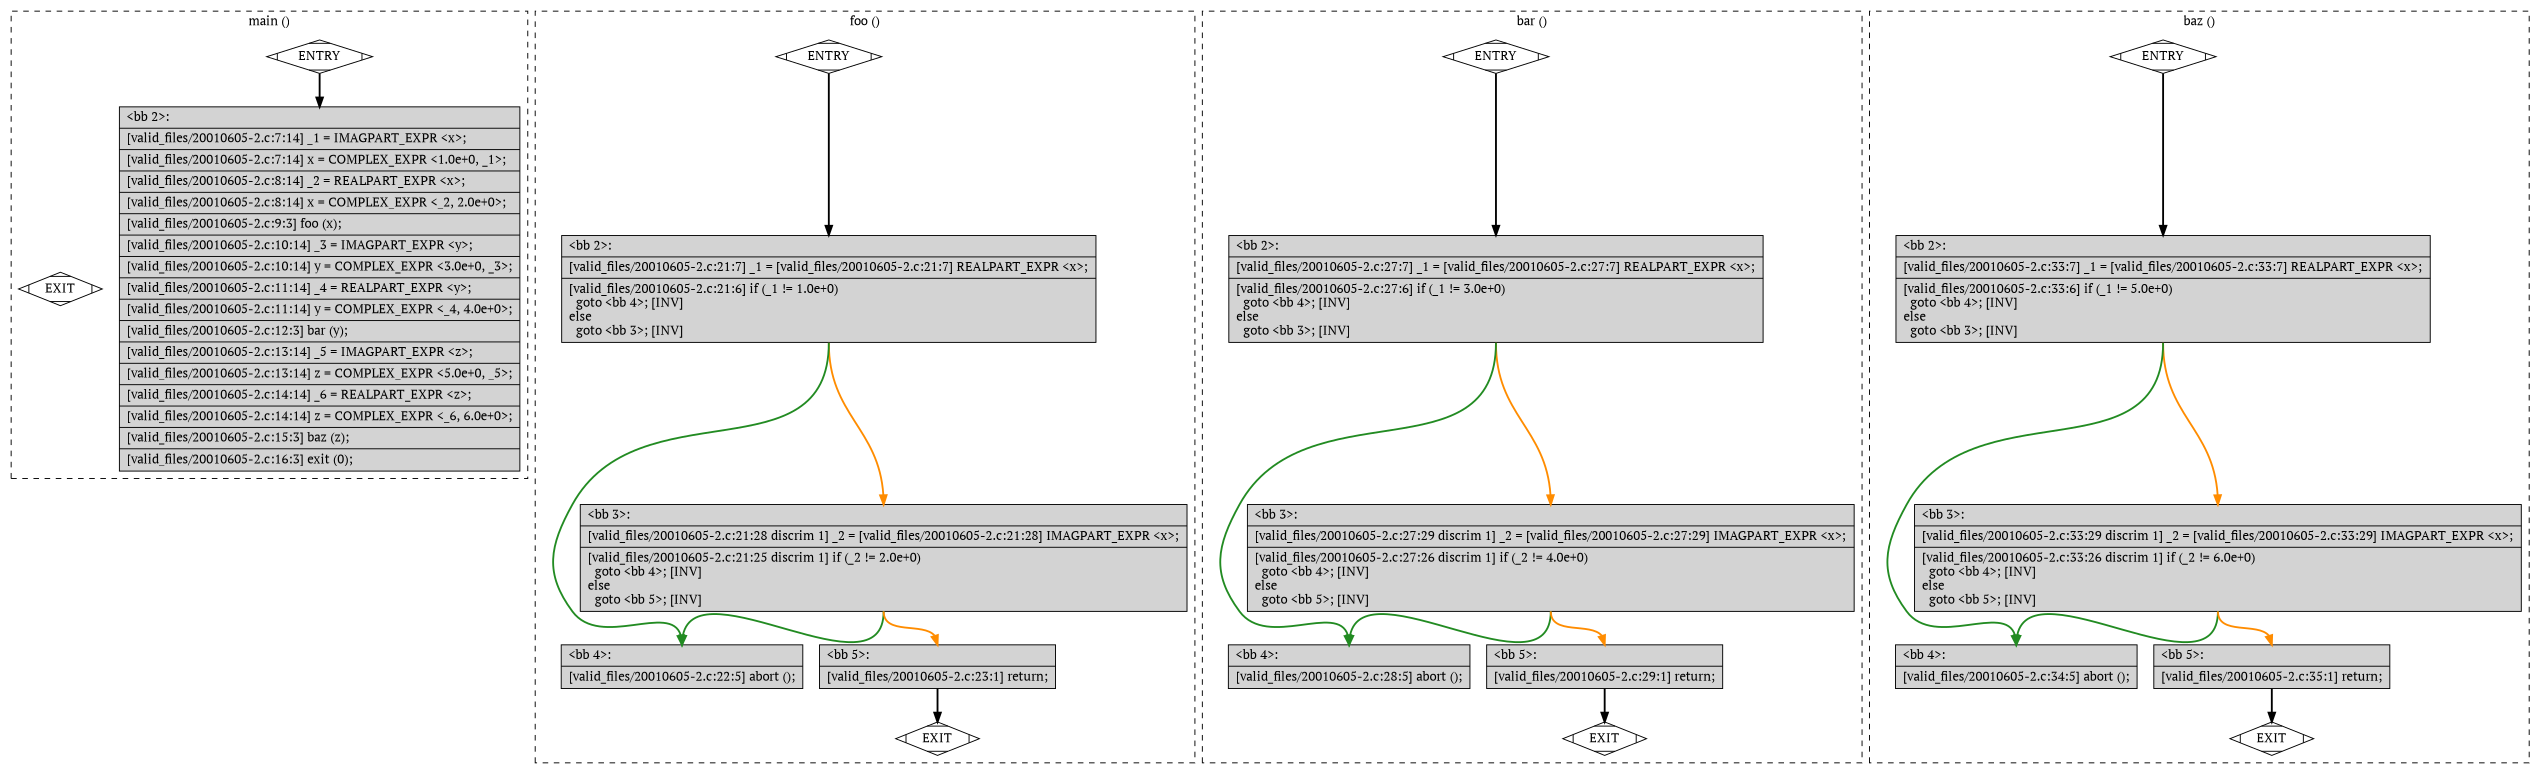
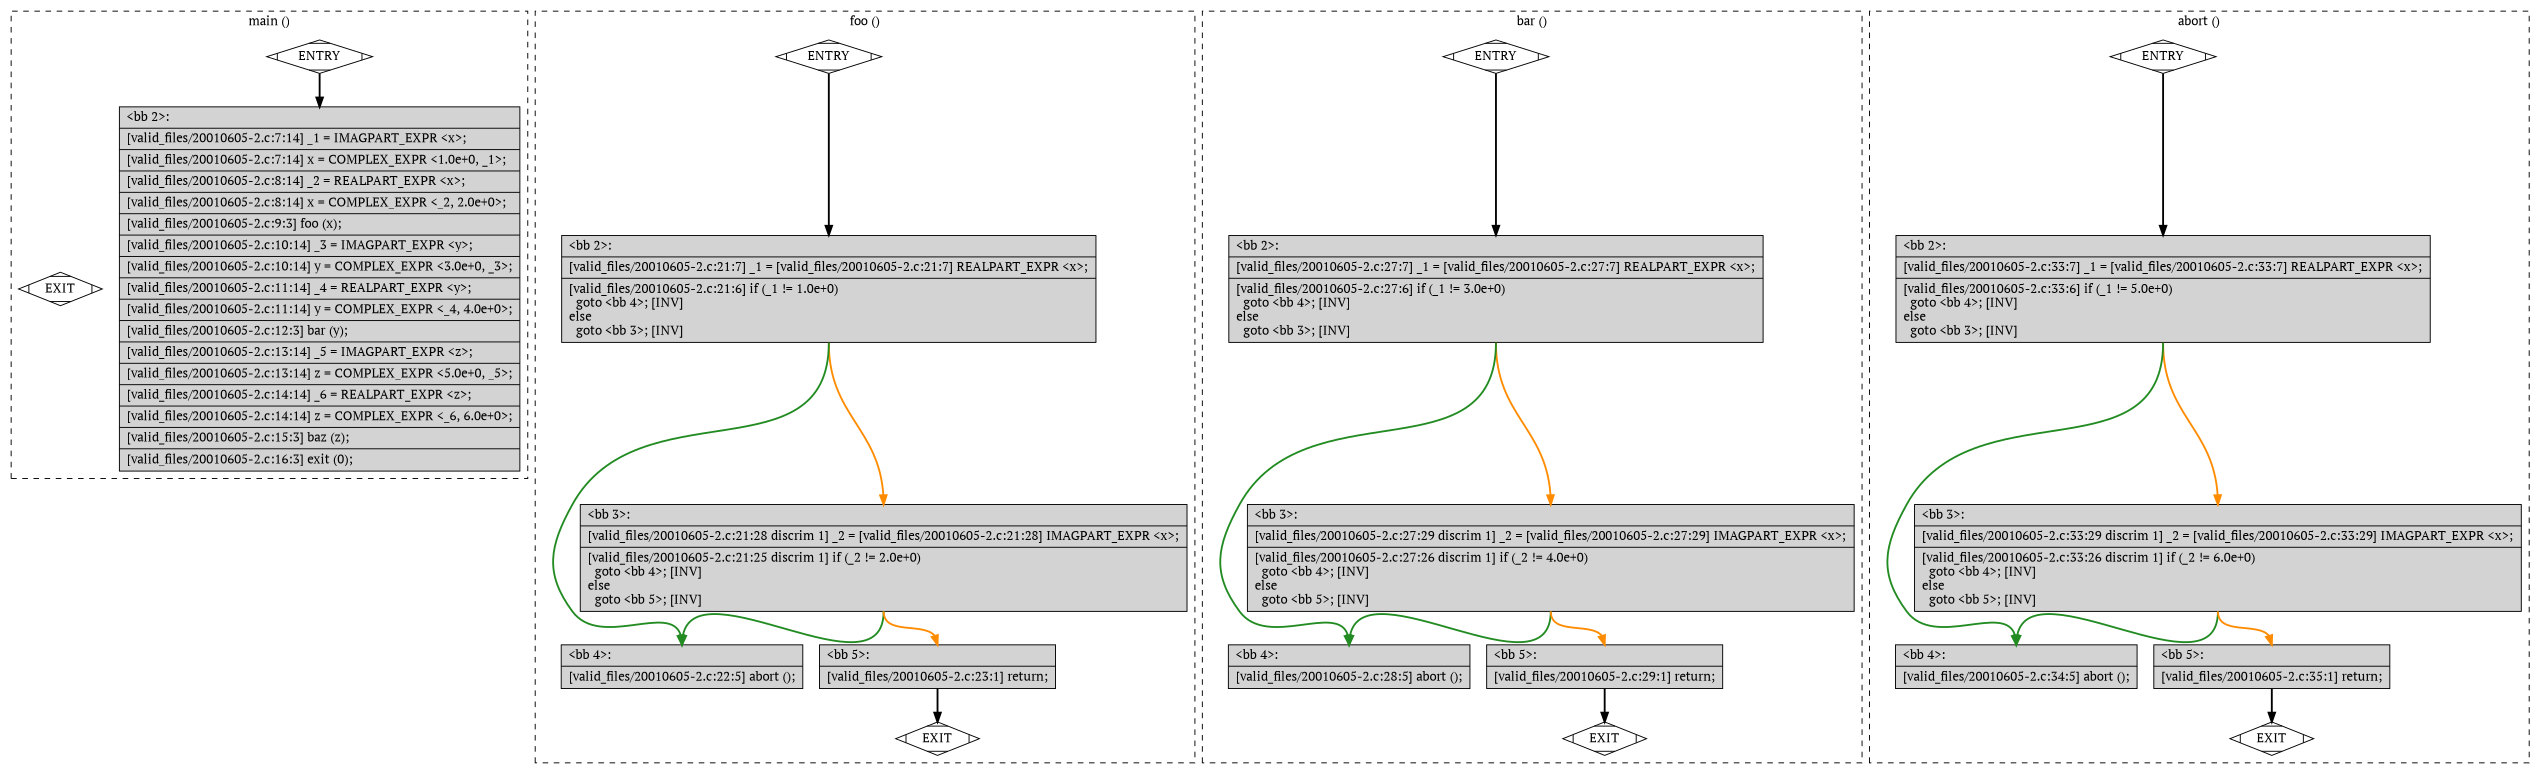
(2199, 22) -> (2199, 22)
